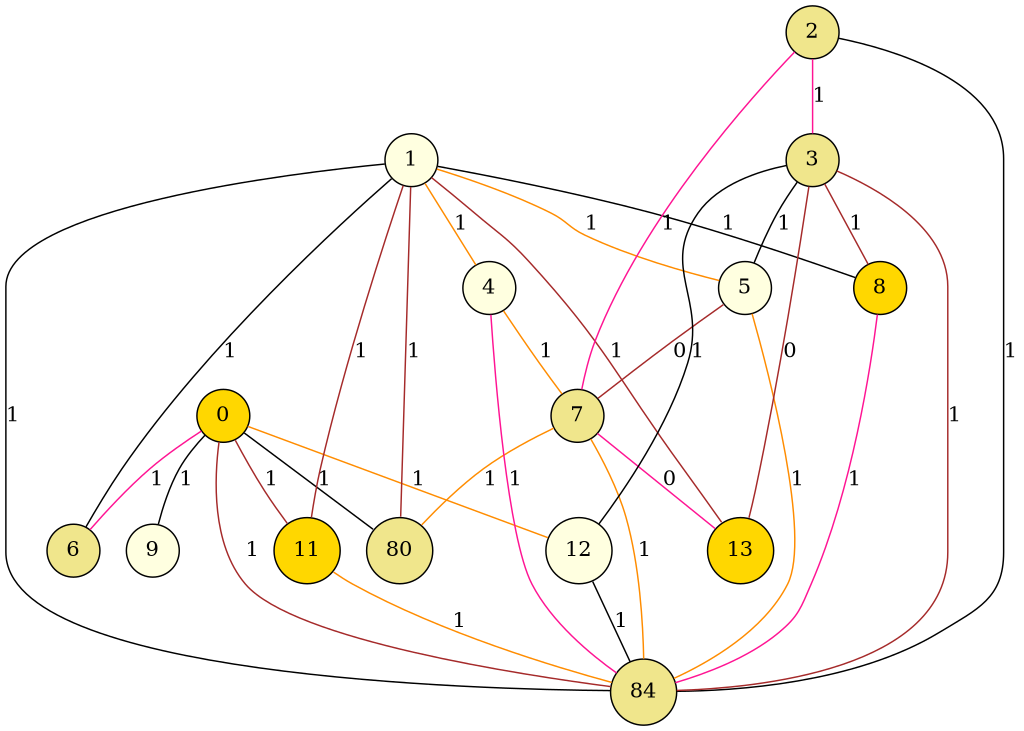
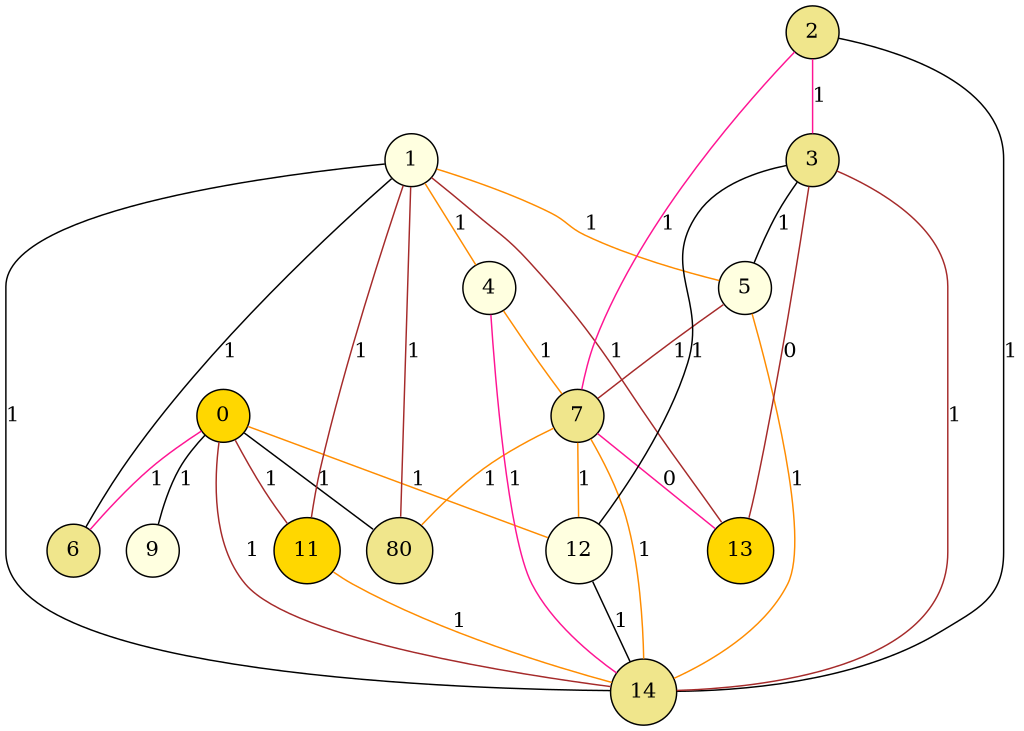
(880, 288) -> none
(680, 352) -> (680, 352)
none -> (578, 480)
(644, 692) -> (644, 692)
